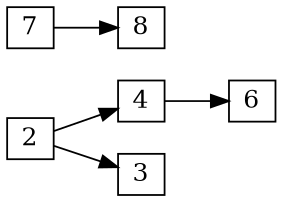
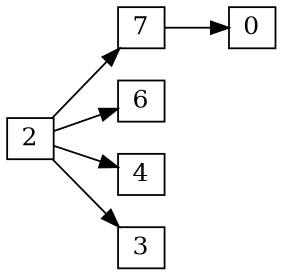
(141, 28) -> (252, 28)
none -> (80, 90)
(188, 101) -> (77, 123)
